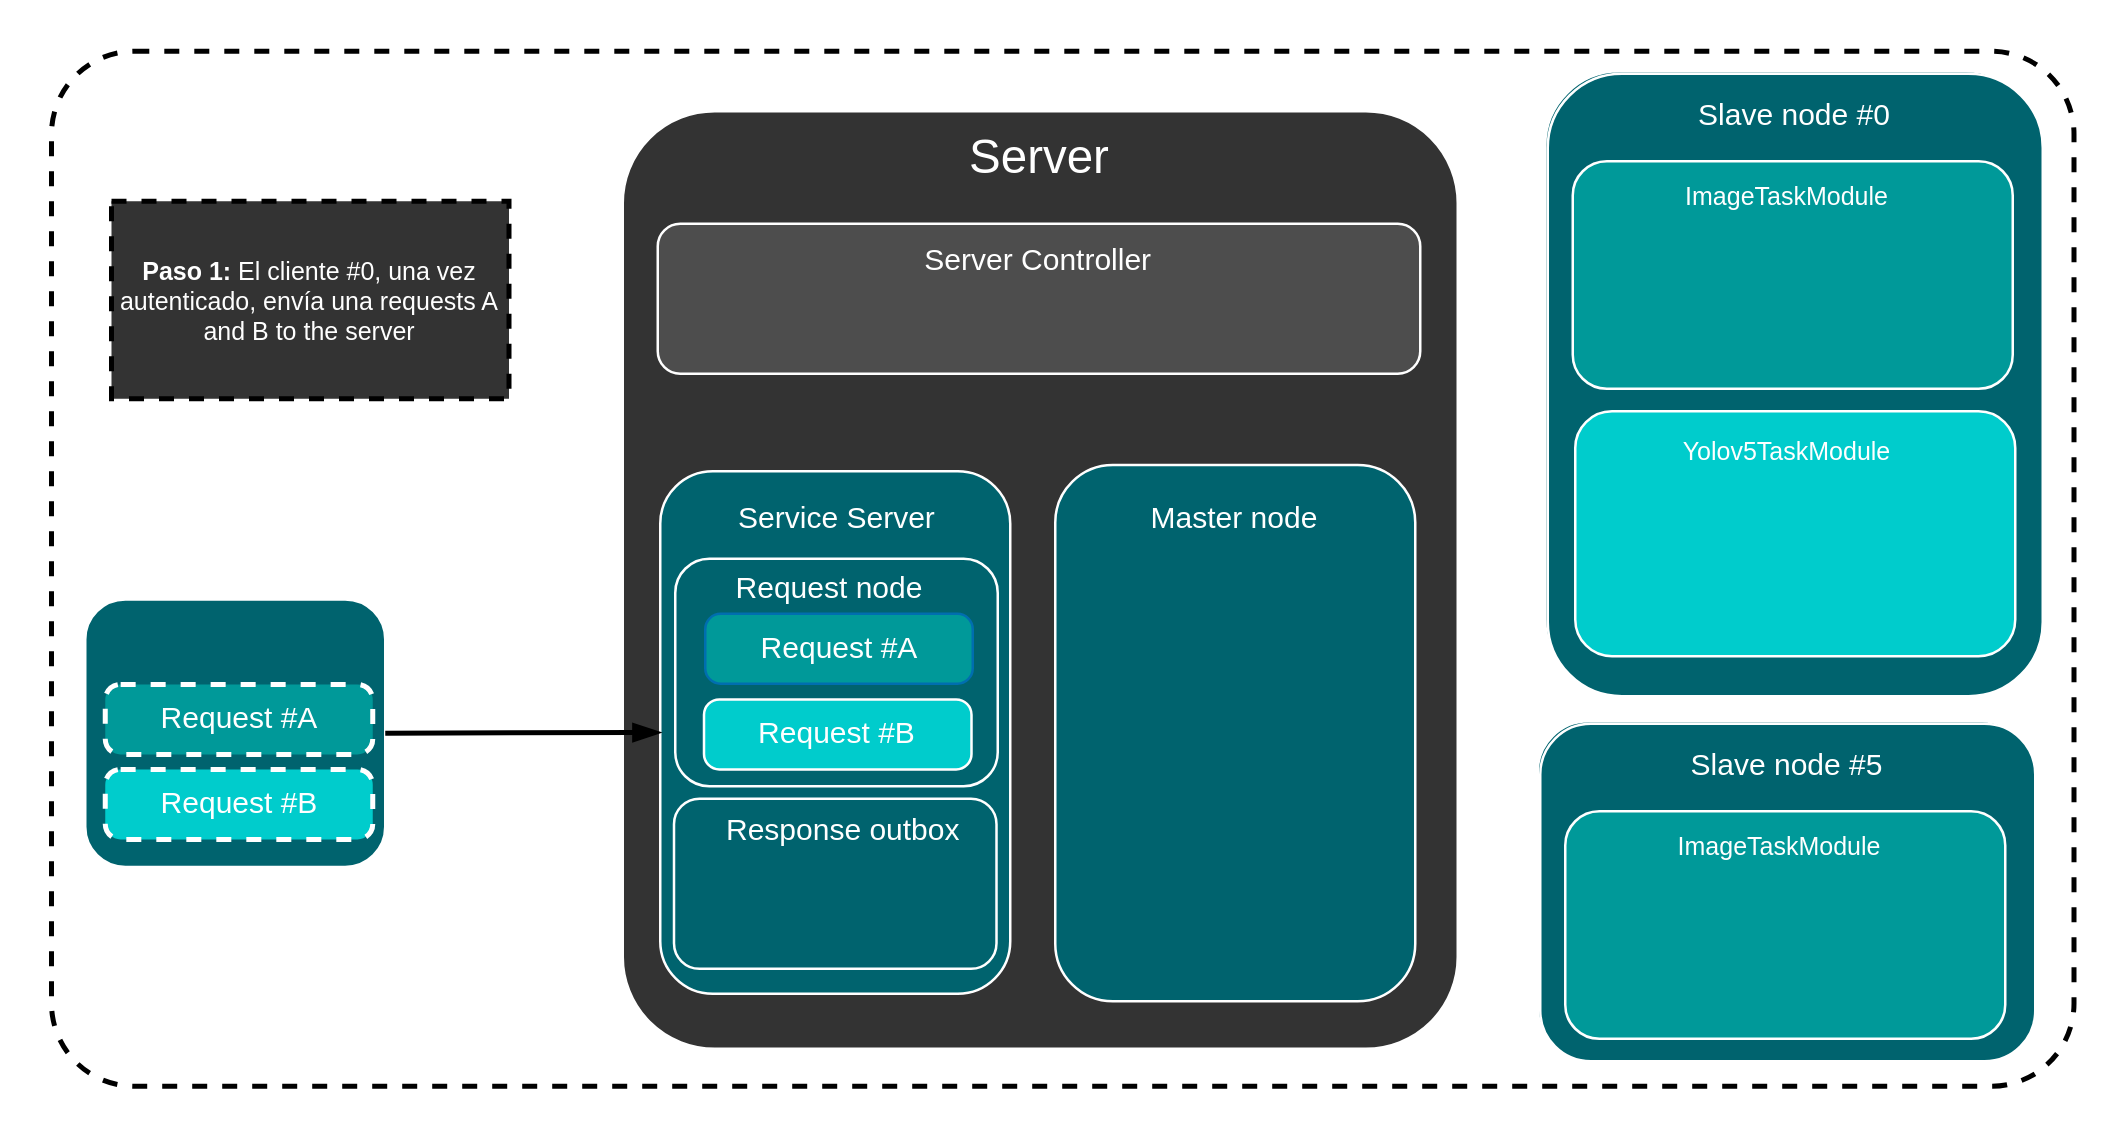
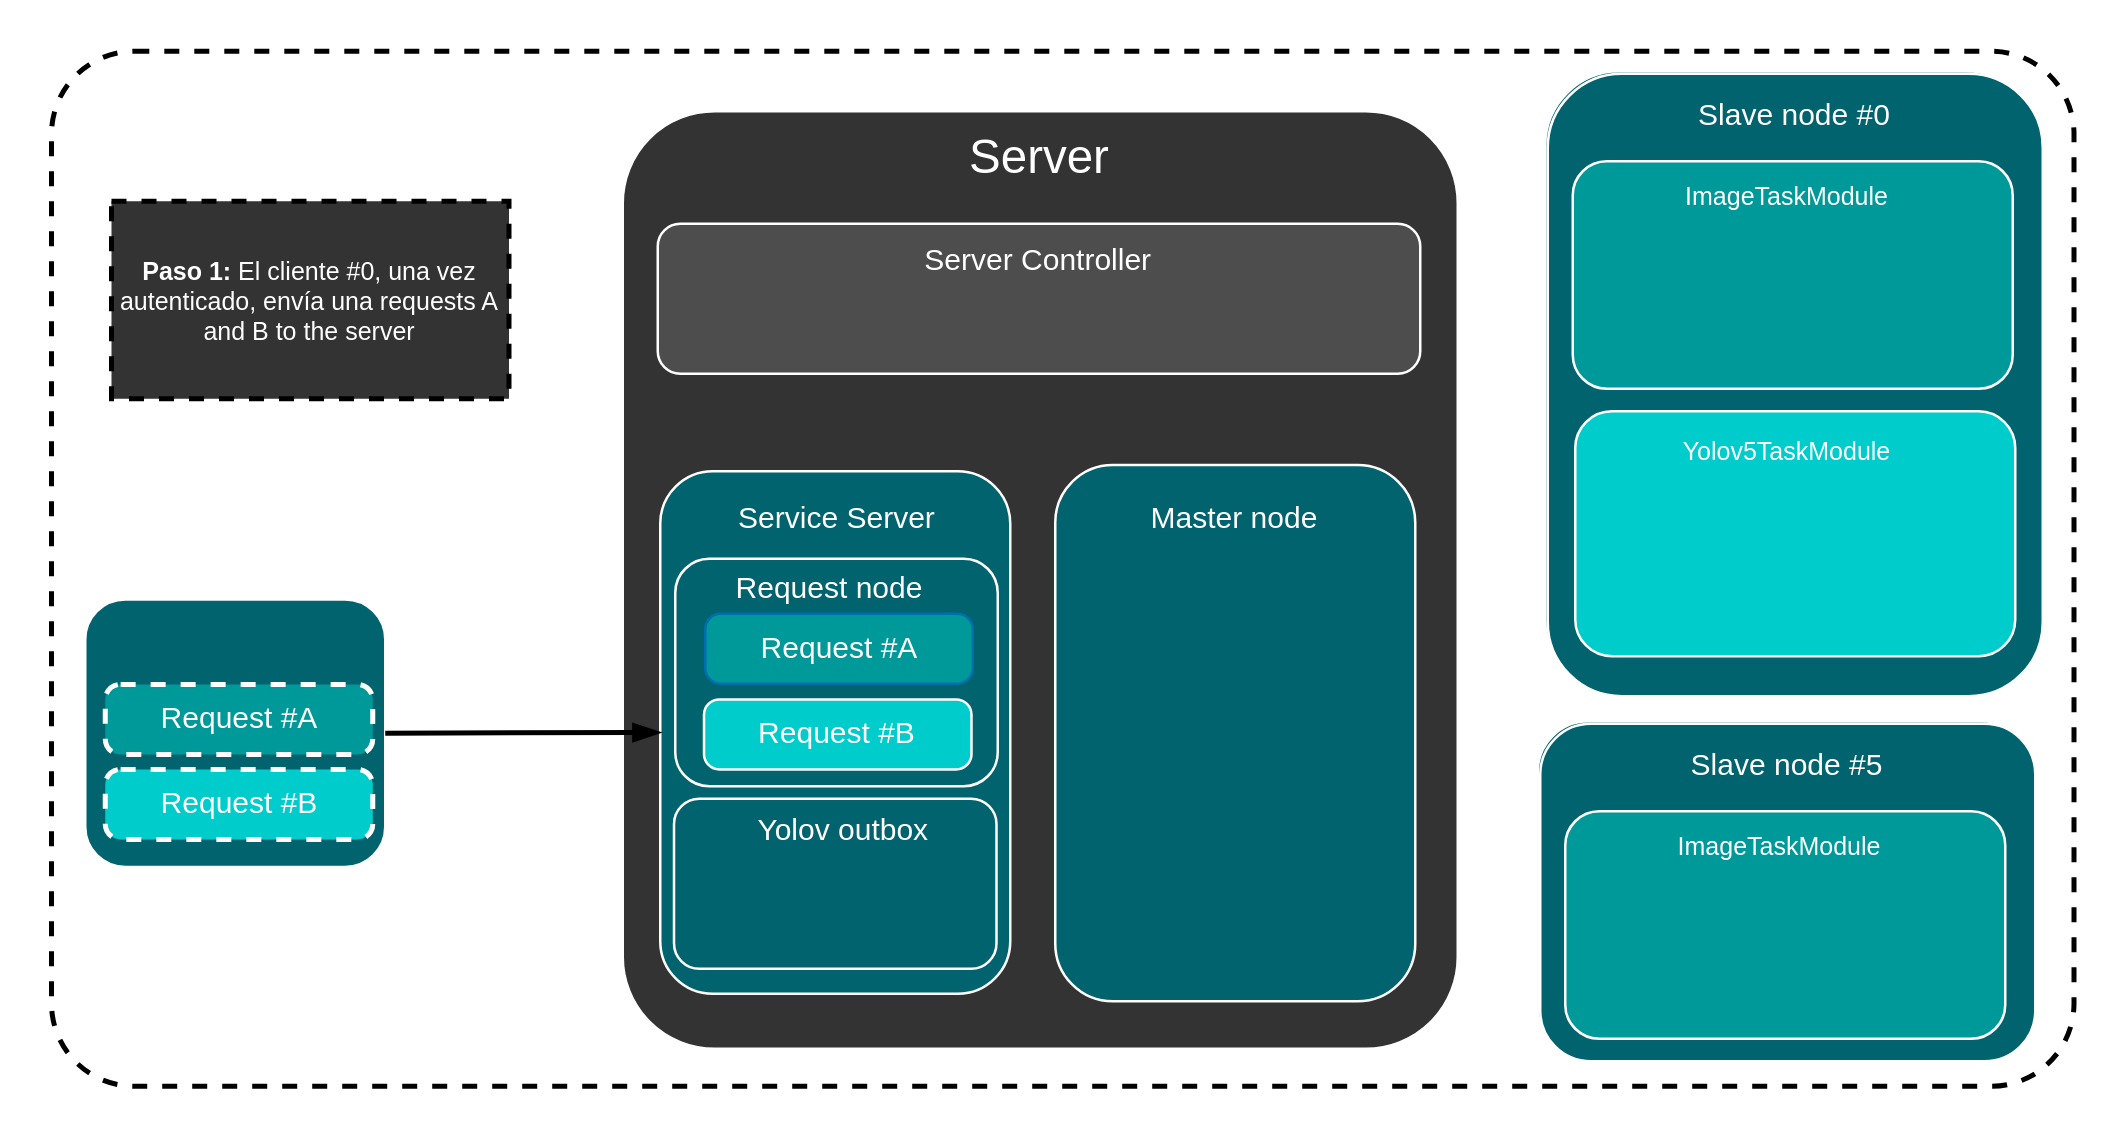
(844, 831) -> (844, 831)
